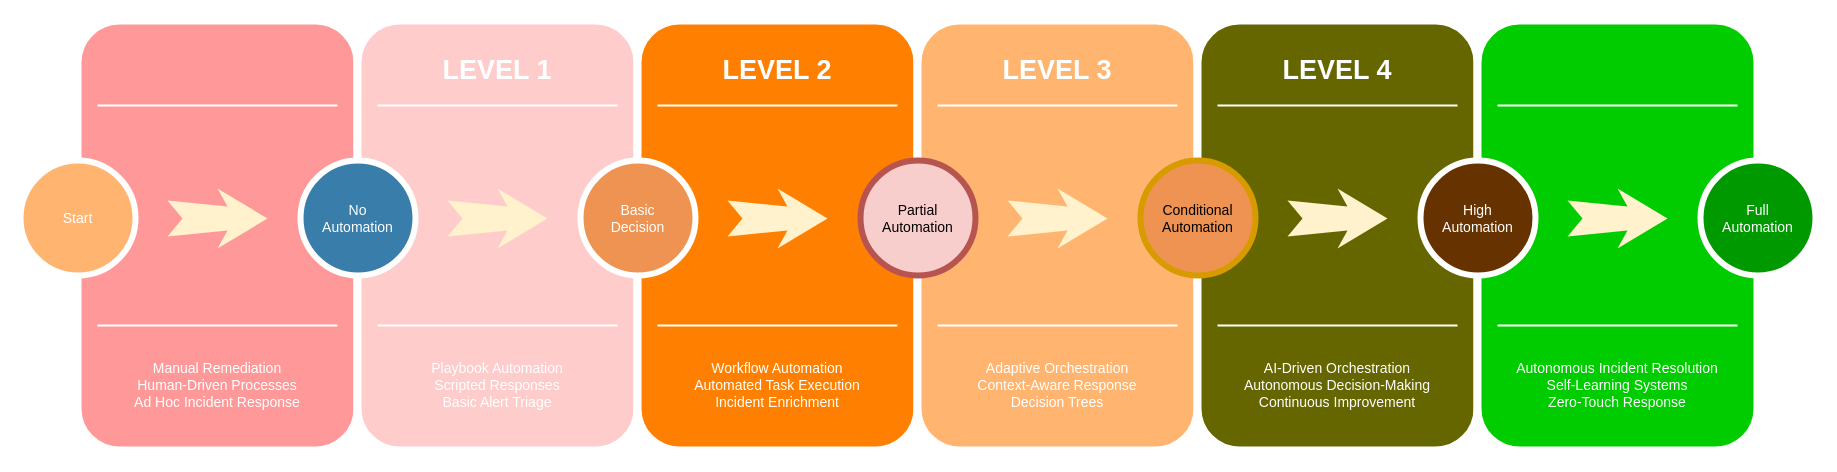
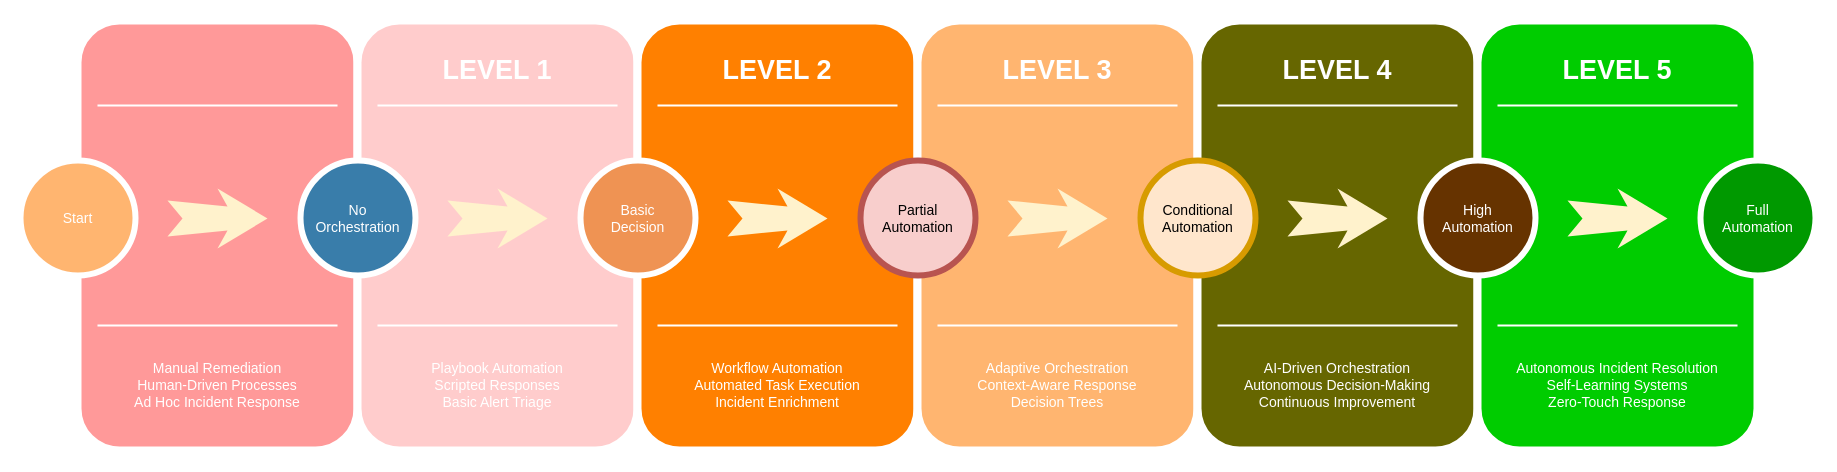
none -> (1618, 71)
(1198, 218) -> (1198, 218)
(358, 219) -> (358, 219)
